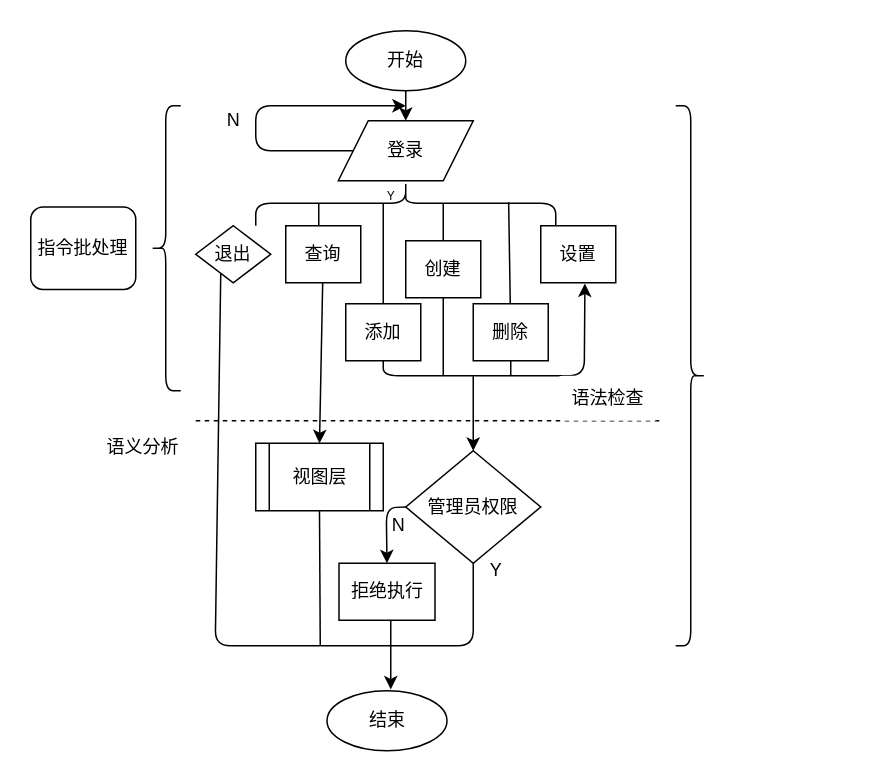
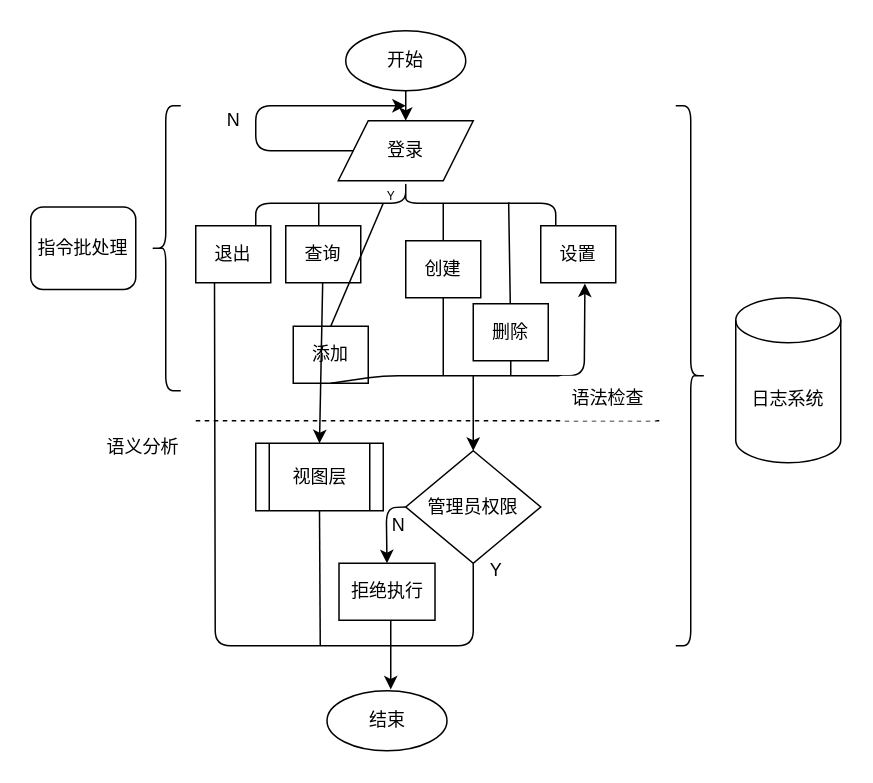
(233, 254) -> (233, 254)
(383, 332) -> (331, 355)
none -> (788, 380)
